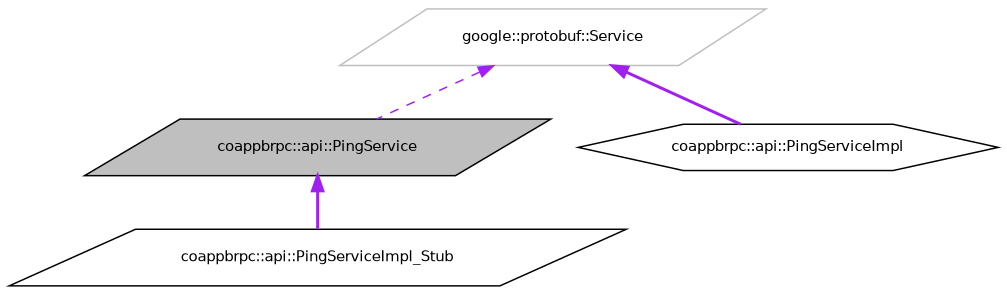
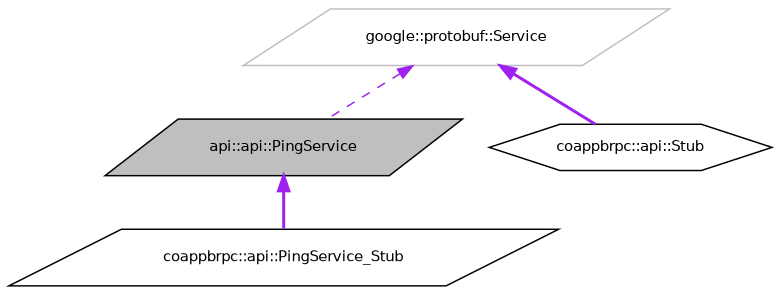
(318, 147) -> (284, 147)
(788, 147) -> (631, 147)
(318, 258) -> (284, 258)
